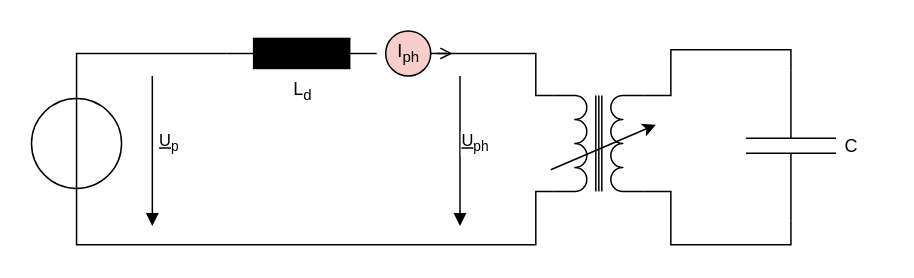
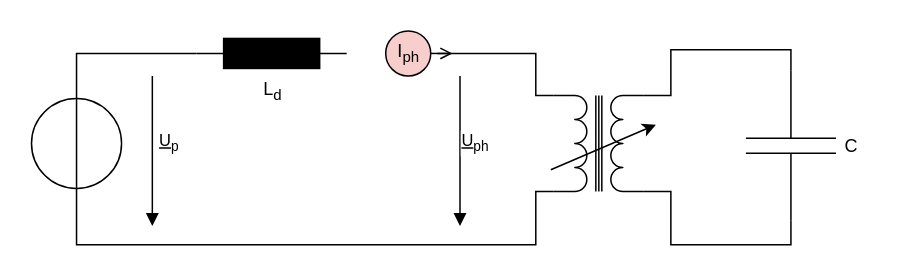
(302, 53) -> (272, 53)
